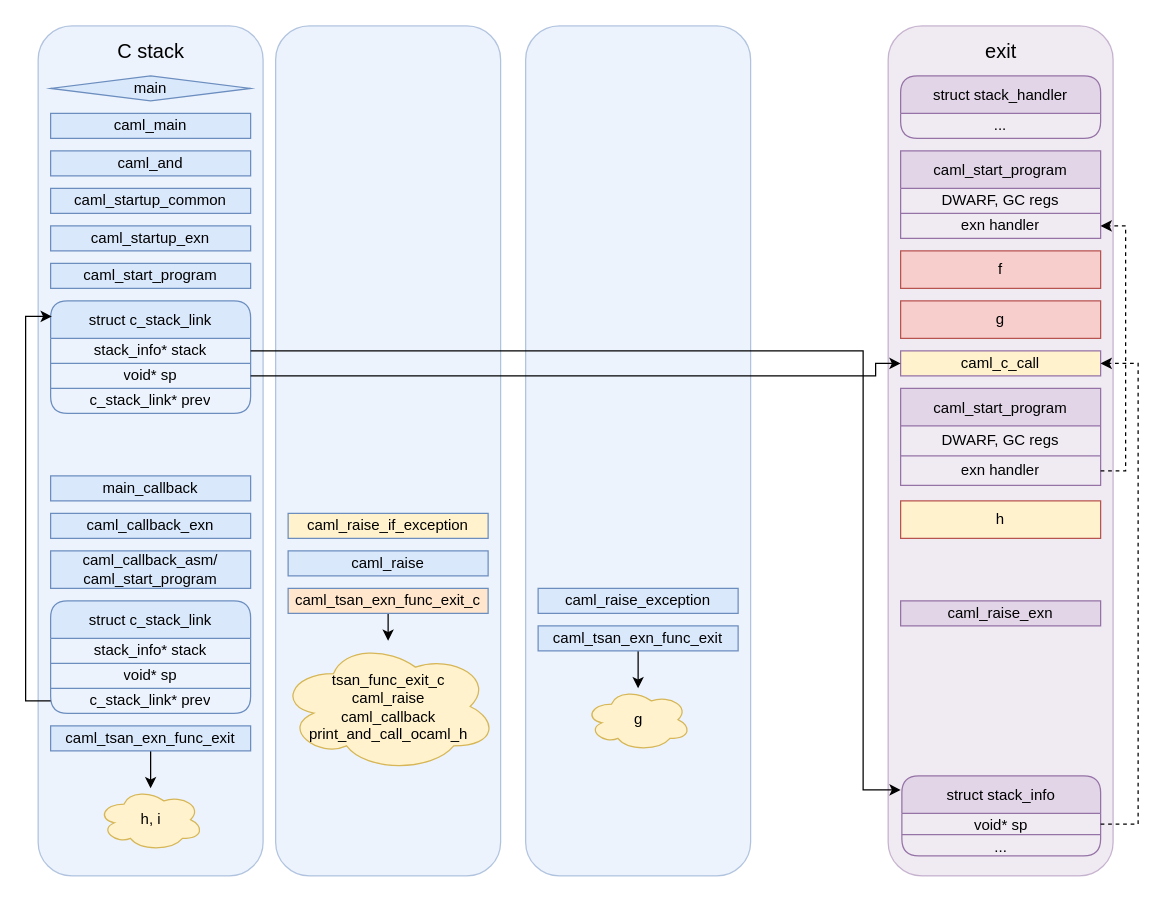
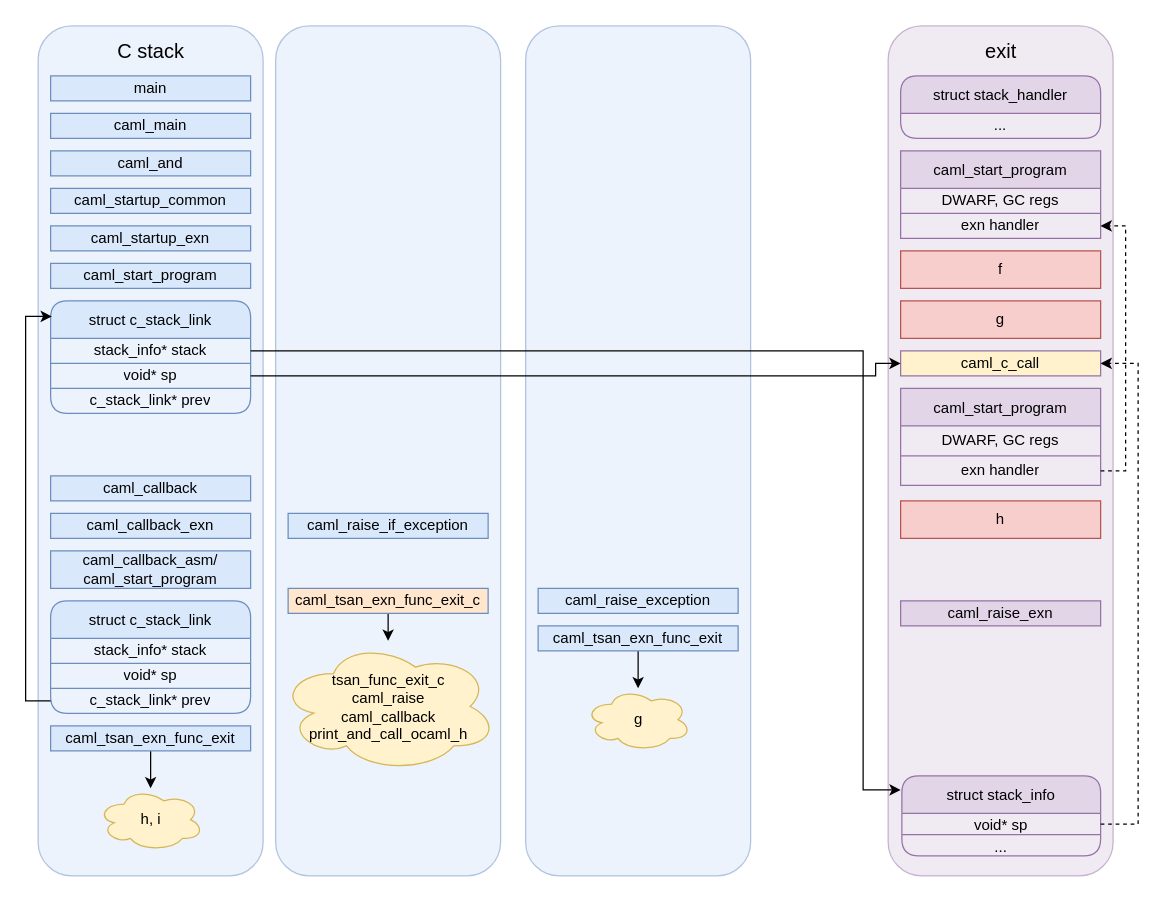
(151, 88) -> (151, 88)
(151, 488) -> (151, 488)
(1001, 519) -> (1001, 519)
(388, 526) -> (388, 526)
(388, 563) -> none
